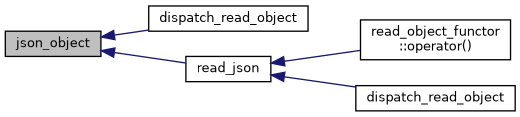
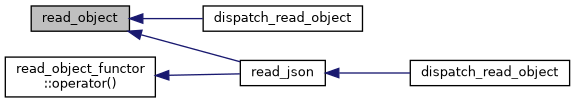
(53, 44) -> (80, 19)
(322, 56) -> (204, 75)
